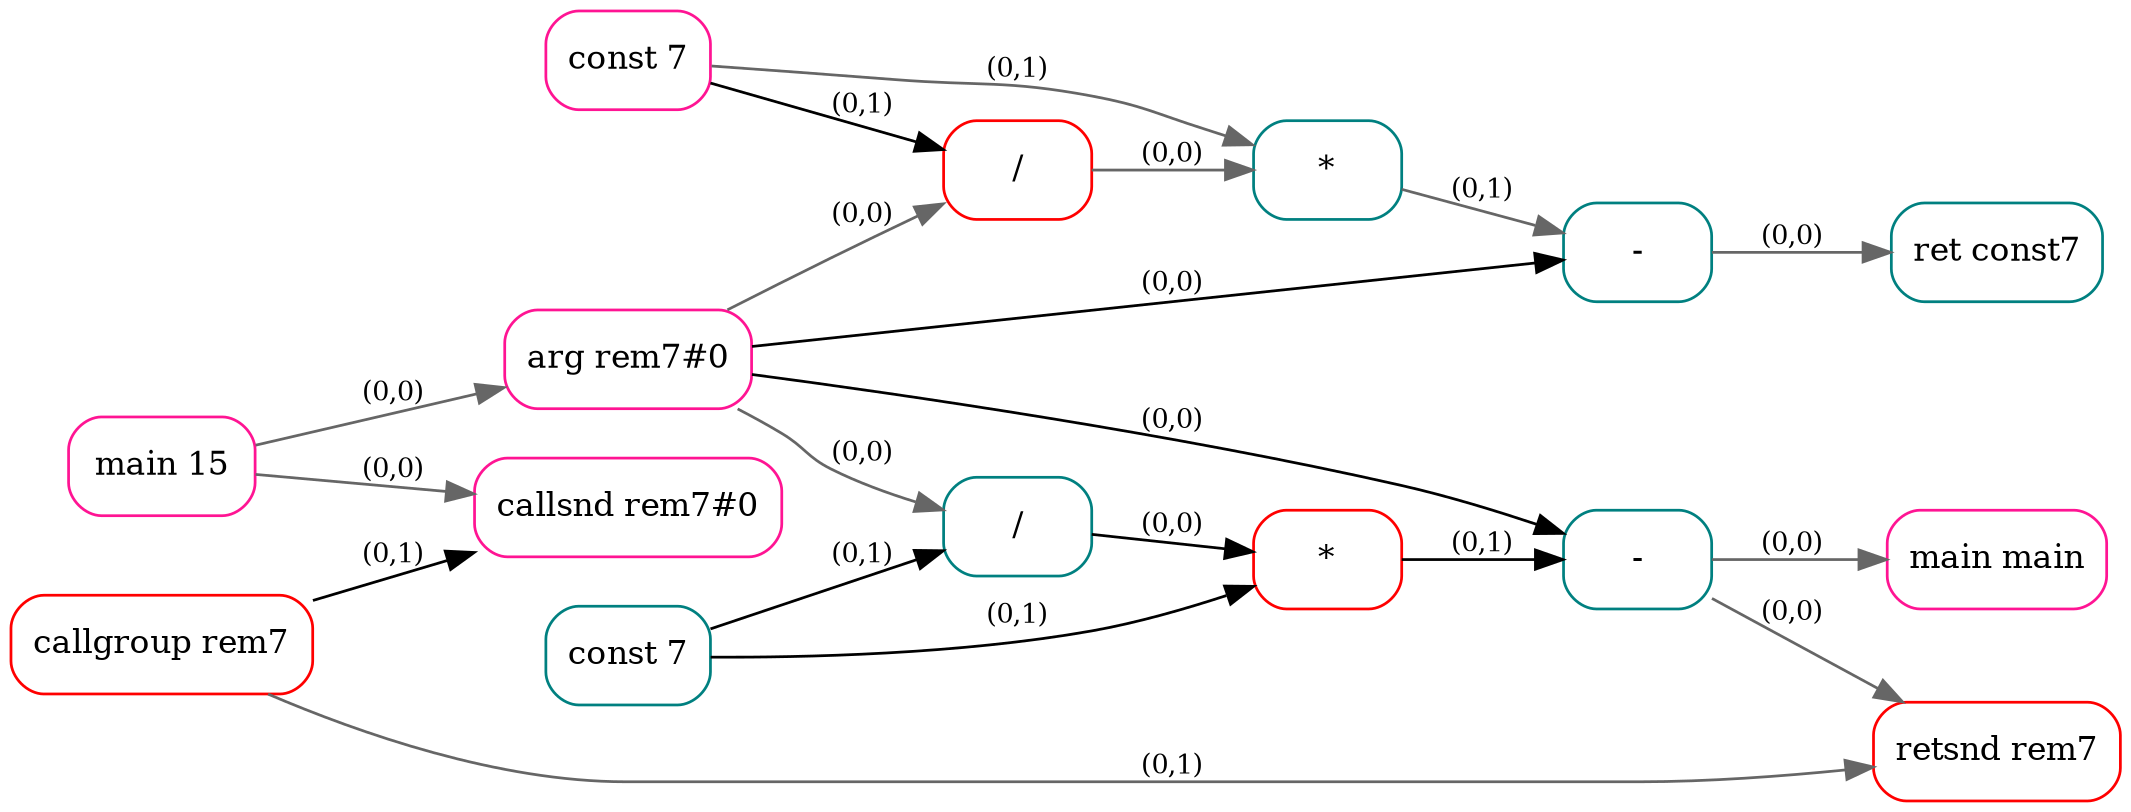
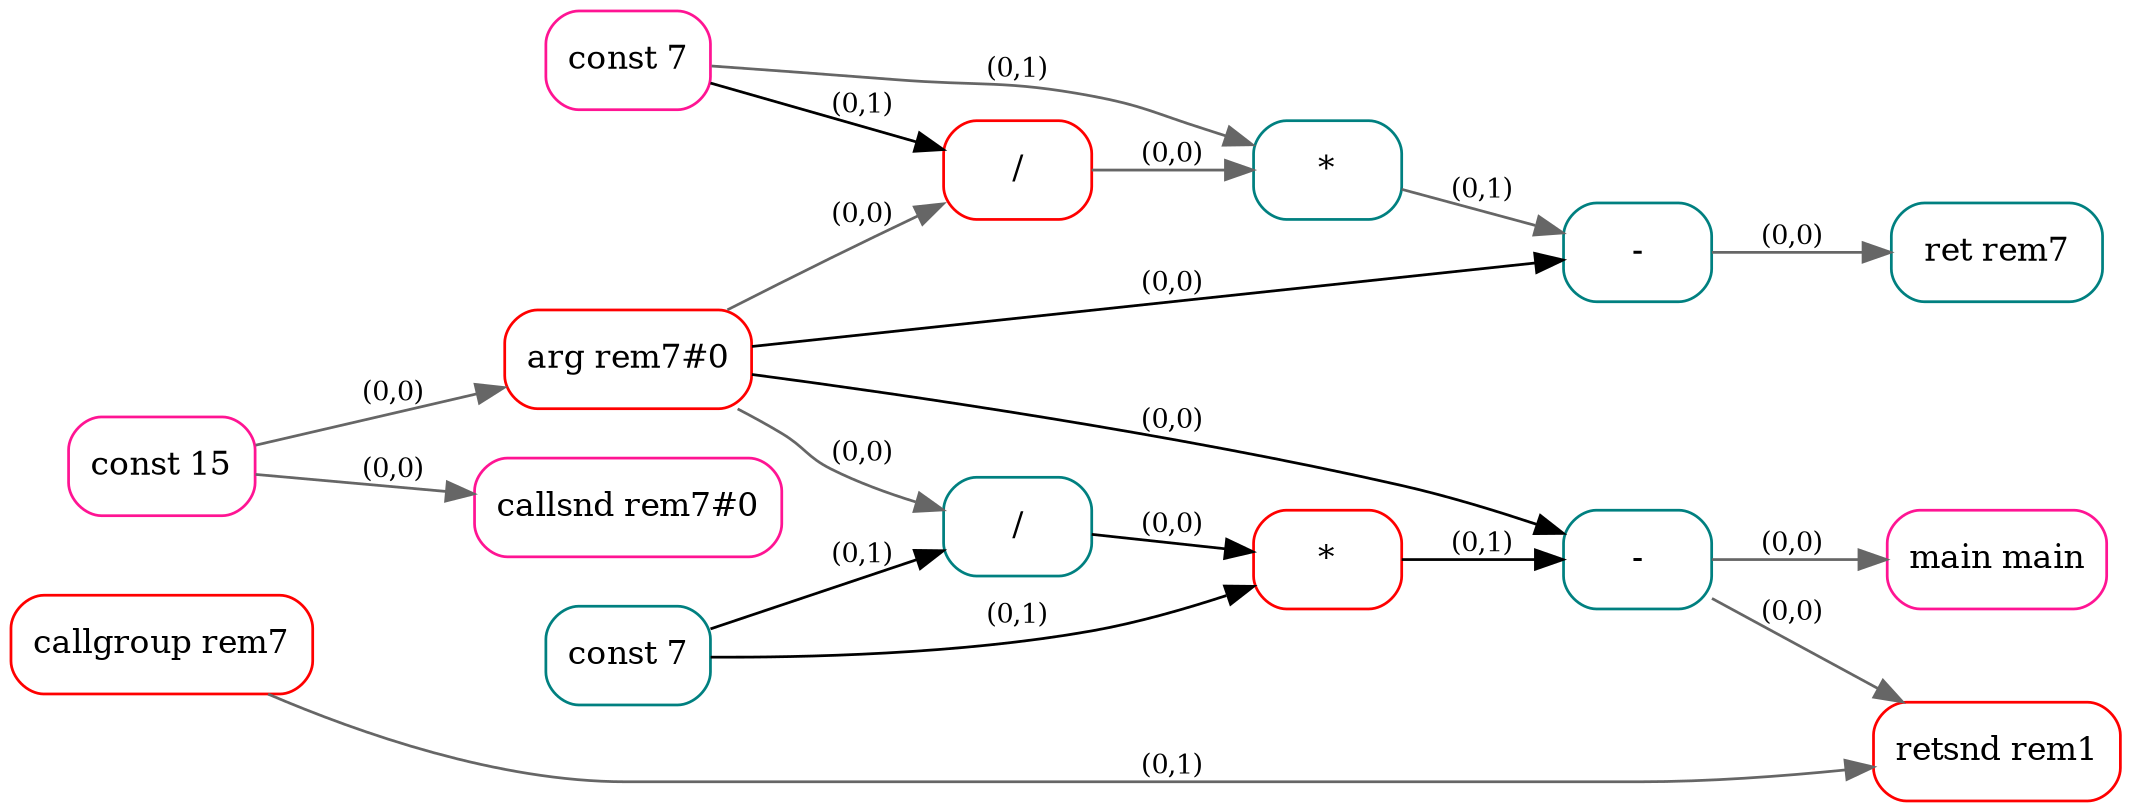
(1997, 252) -> (1997, 252)
(628, 359) -> (628, 359)
(162, 466) -> (162, 466)
(380, 581) -> none
(1997, 752) -> (1997, 752)
